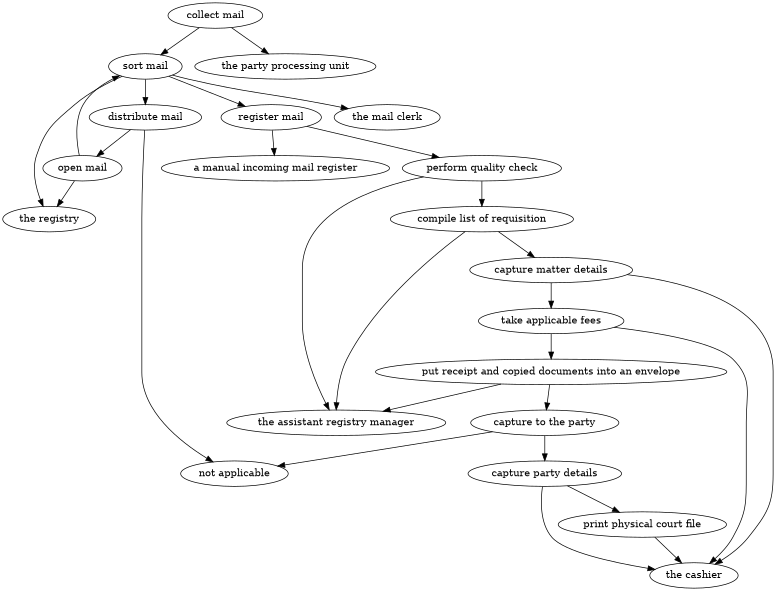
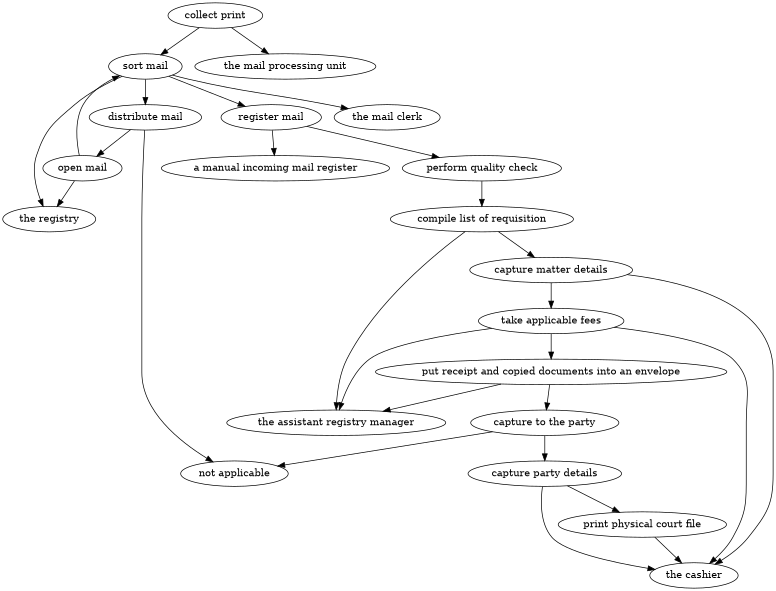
(215, 16) -> (215, 16)
(285, 66) -> (285, 66)
(304, 256) -> (404, 345)
